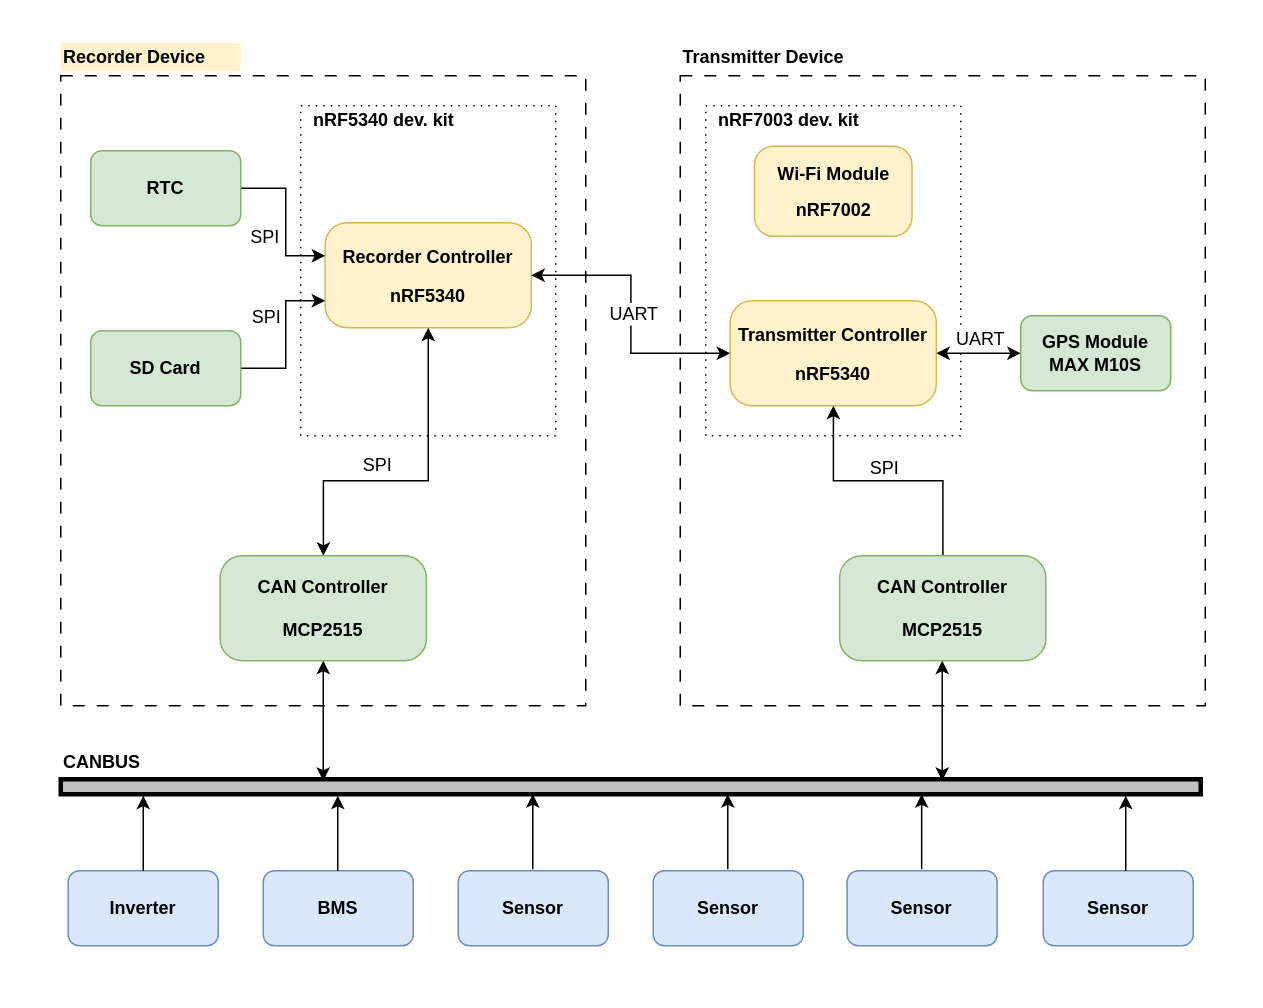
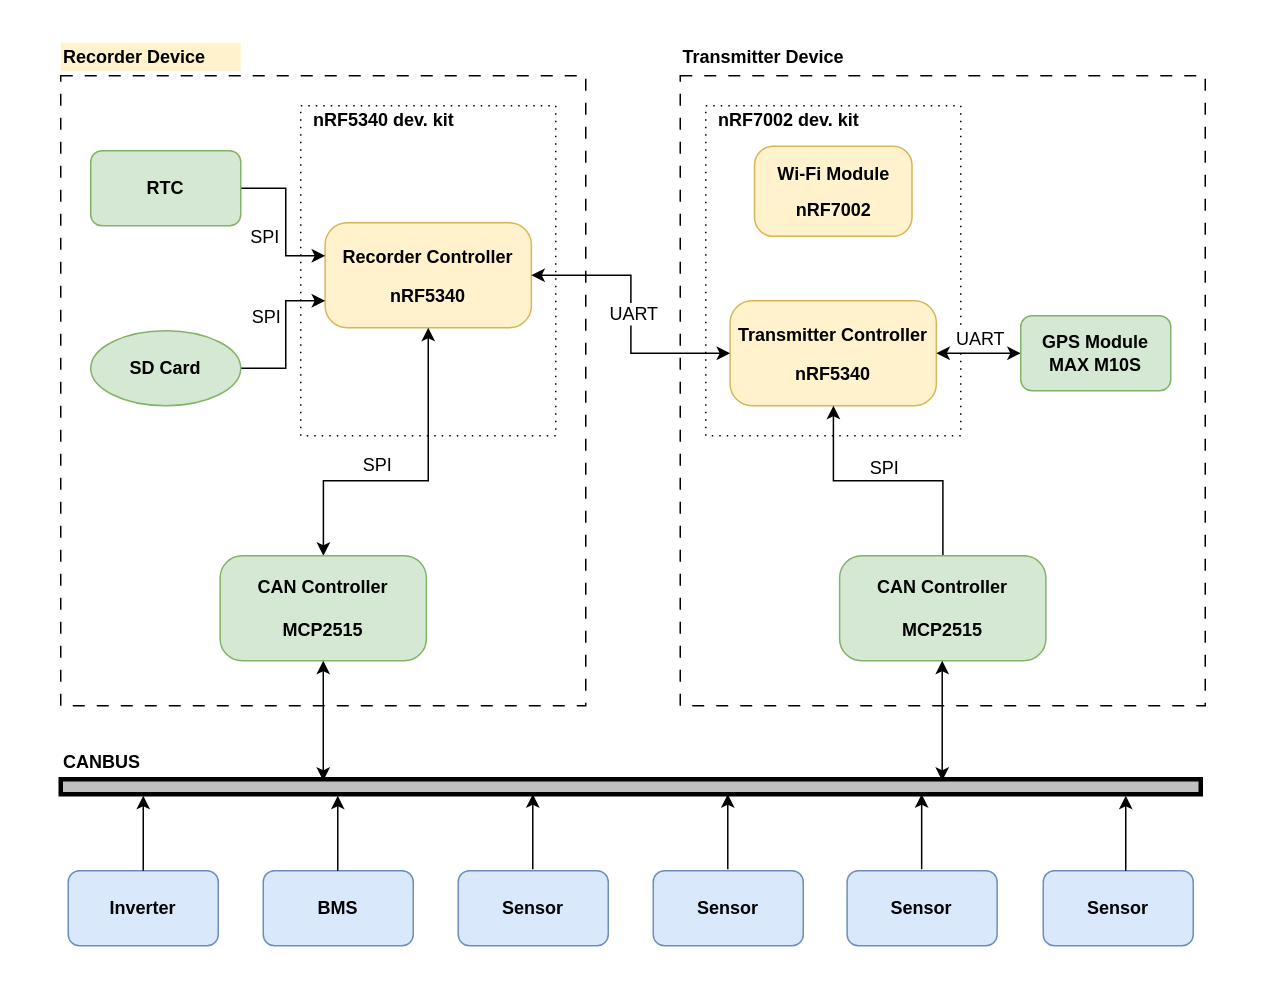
(780, 271) -> (780, 271)
(166, 368) -> (166, 368)
